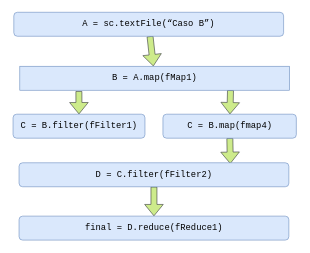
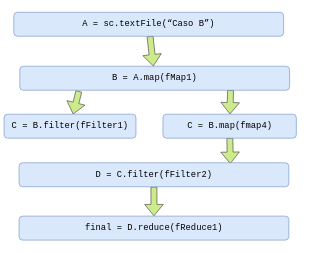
(155, 78) -> (155, 78)
(79, 126) -> (70, 126)
